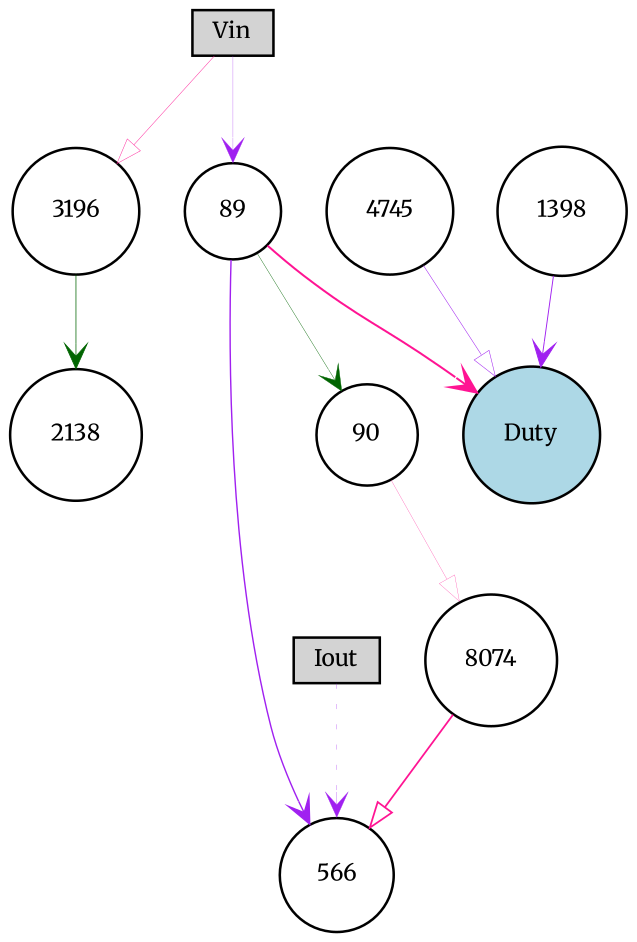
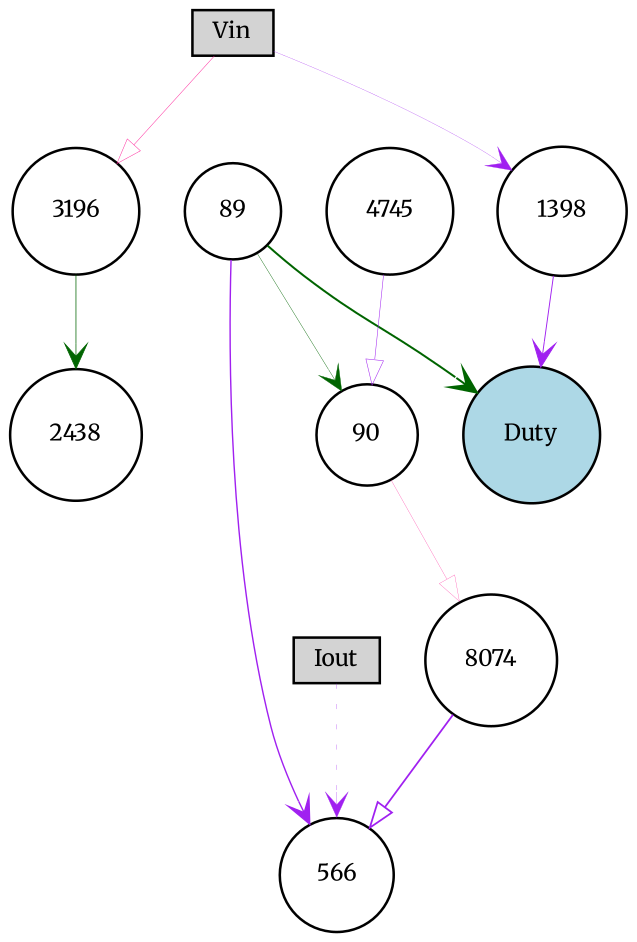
(233, 97) -> (384, 99)
(452, 310) -> (380, 308)
(359, 315) -> (359, 315)
(76, 435) -> (76, 435)
(419, 761) -> (419, 761)
